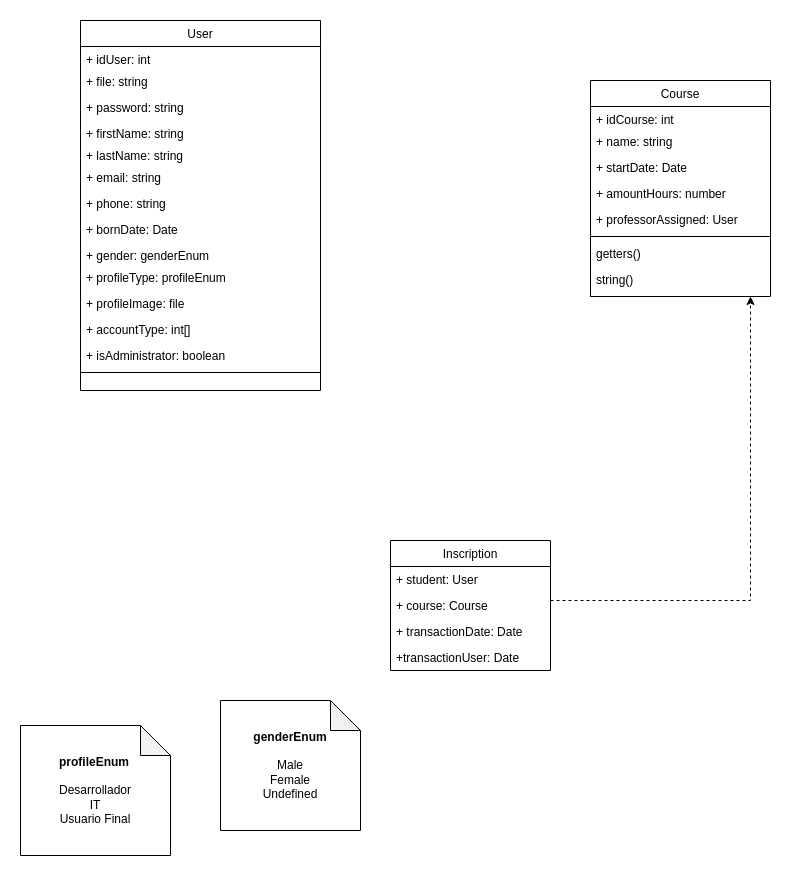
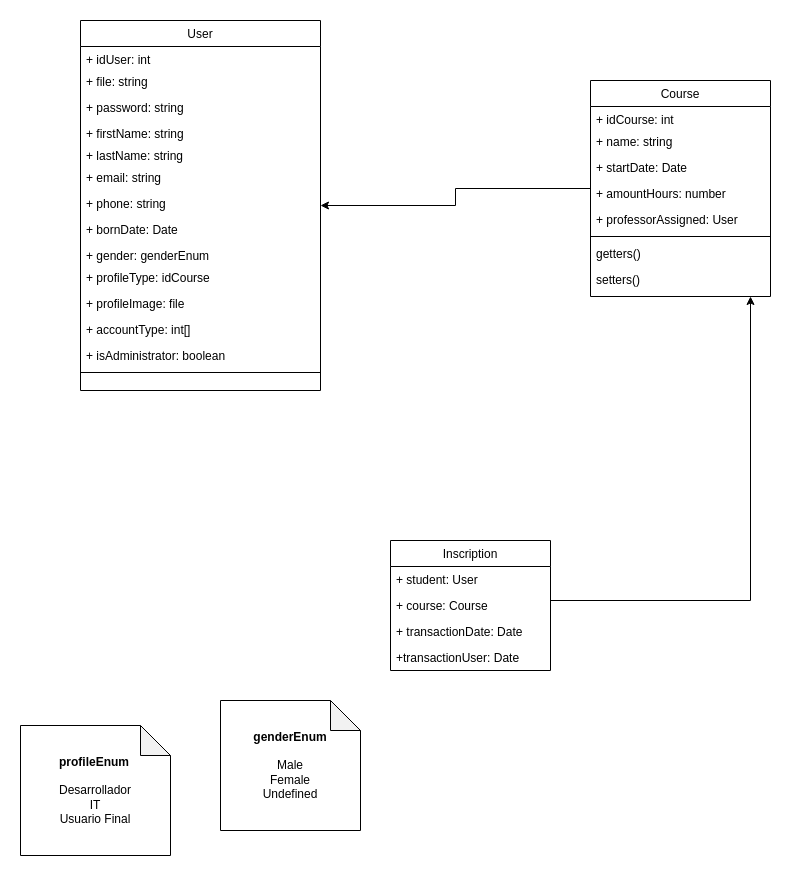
none -> (456, 195)
(162, 278) -> (154, 278)
(621, 280) -> (626, 280)
(751, 551) -> (751, 551)
